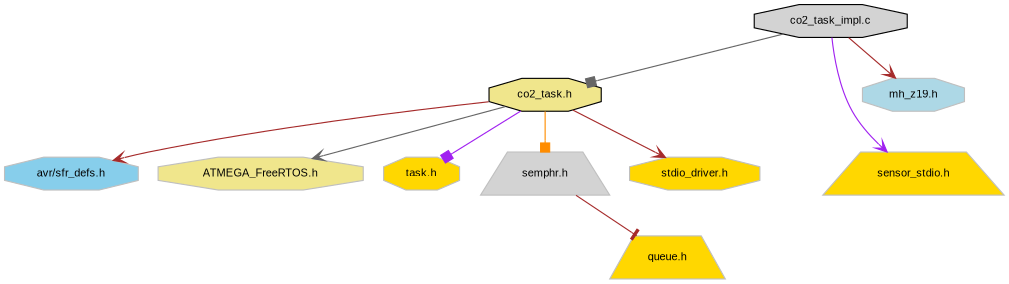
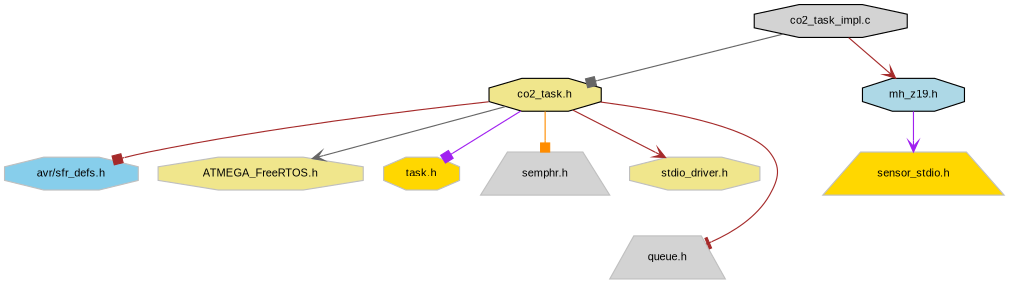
(913, 95) -> (913, 95)
(845, 96) -> (913, 126)
(306, 125) -> (306, 125)
(695, 174) -> (695, 174)
(604, 214) -> (747, 136)
(668, 257) -> (668, 257)
